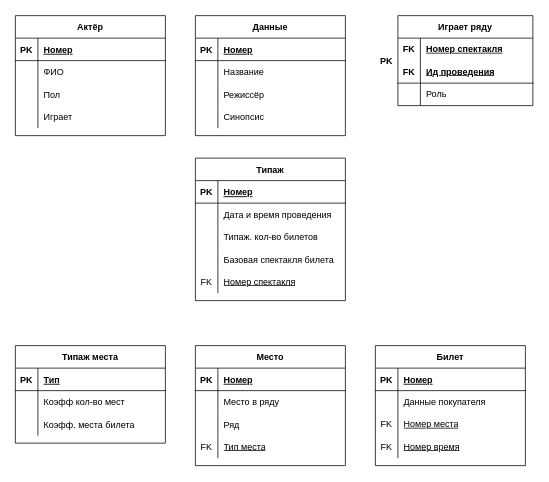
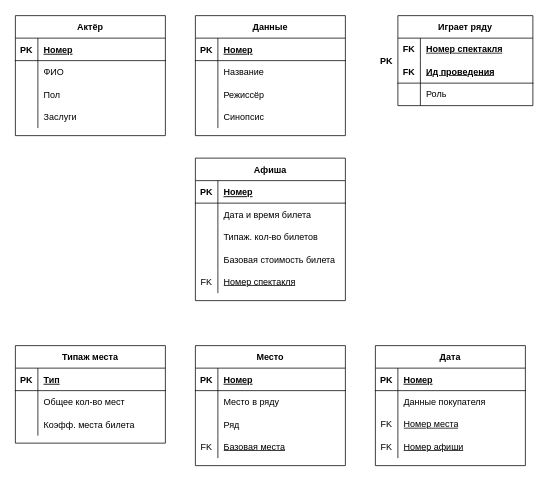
(59, 117) -> (61, 117)
(270, 170) -> (270, 170)
(278, 215) -> (268, 215)
(282, 260) -> (282, 260)
(450, 357) -> (450, 357)
(84, 402) -> (84, 402)
(245, 447) -> (255, 447)
(430, 447) -> (430, 447)
